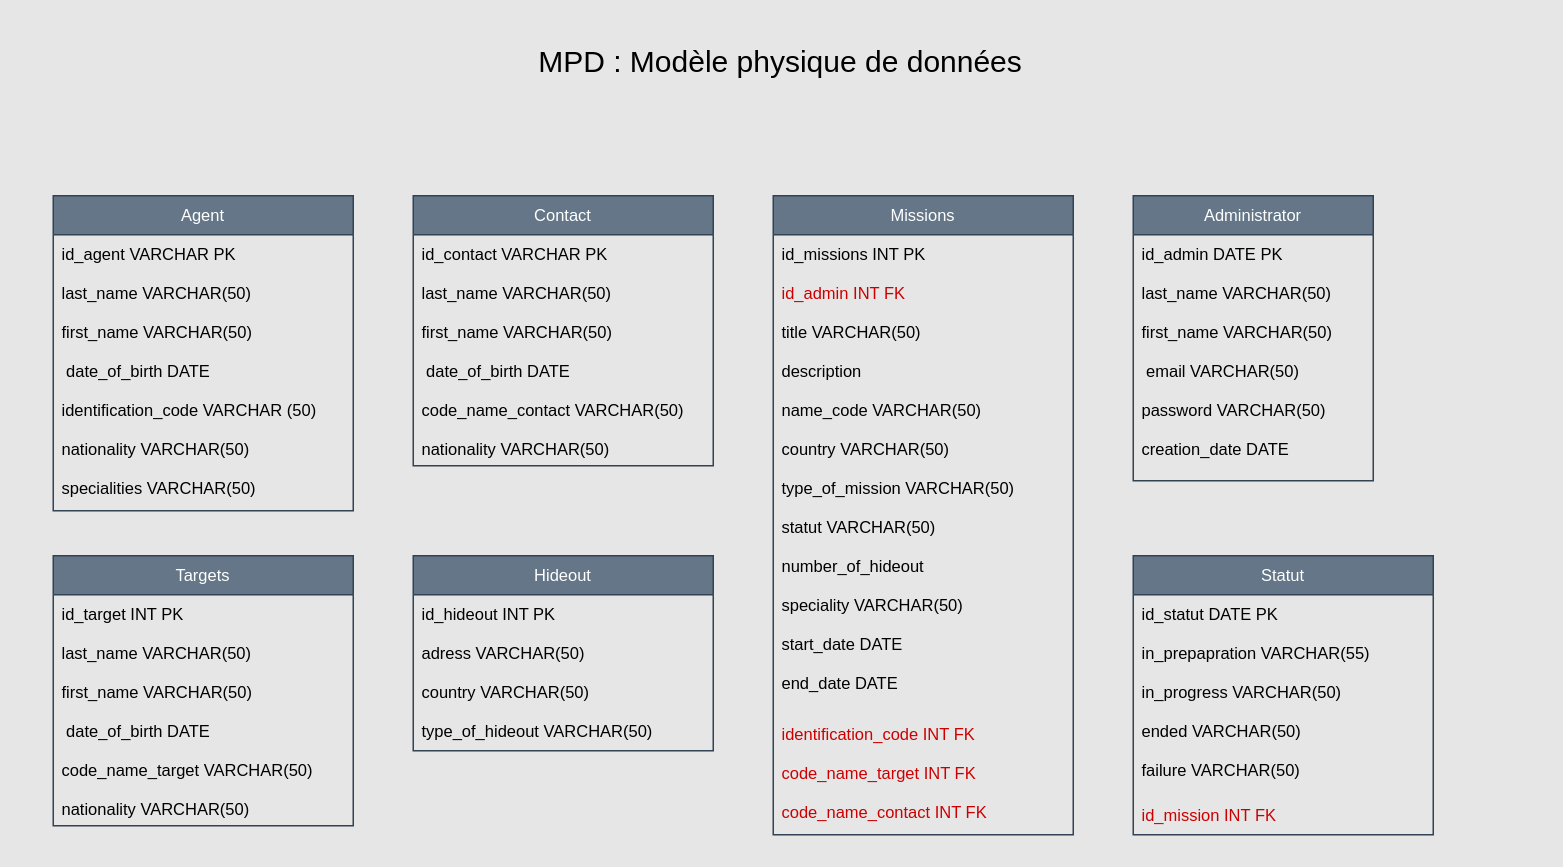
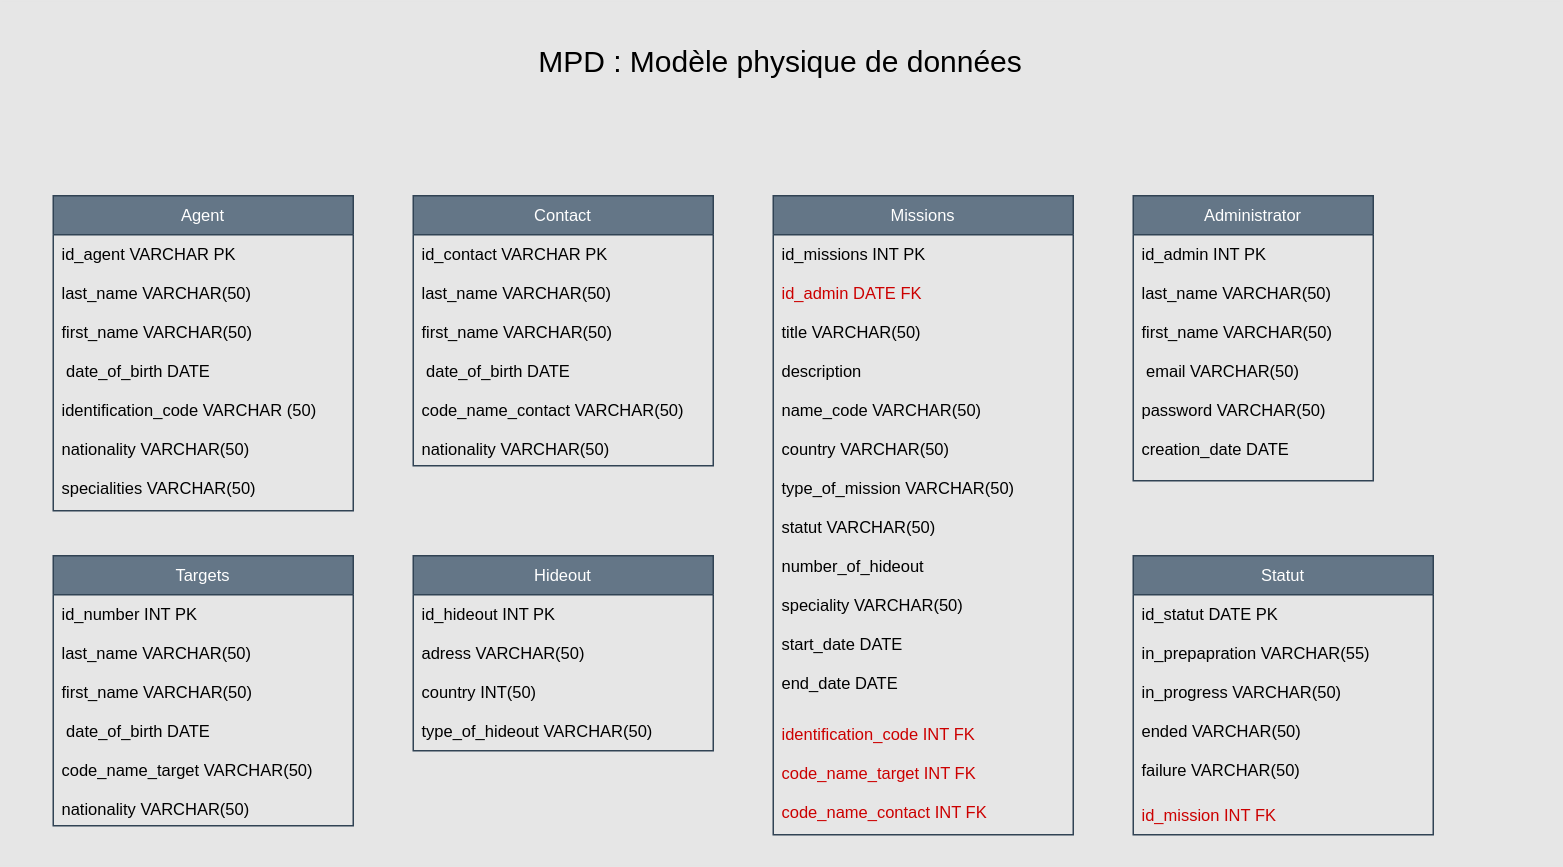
(1207, 254) -> (1202, 254)
(842, 293) -> (847, 293)
(129, 614) -> (129, 614)
(507, 692) -> (489, 692)
